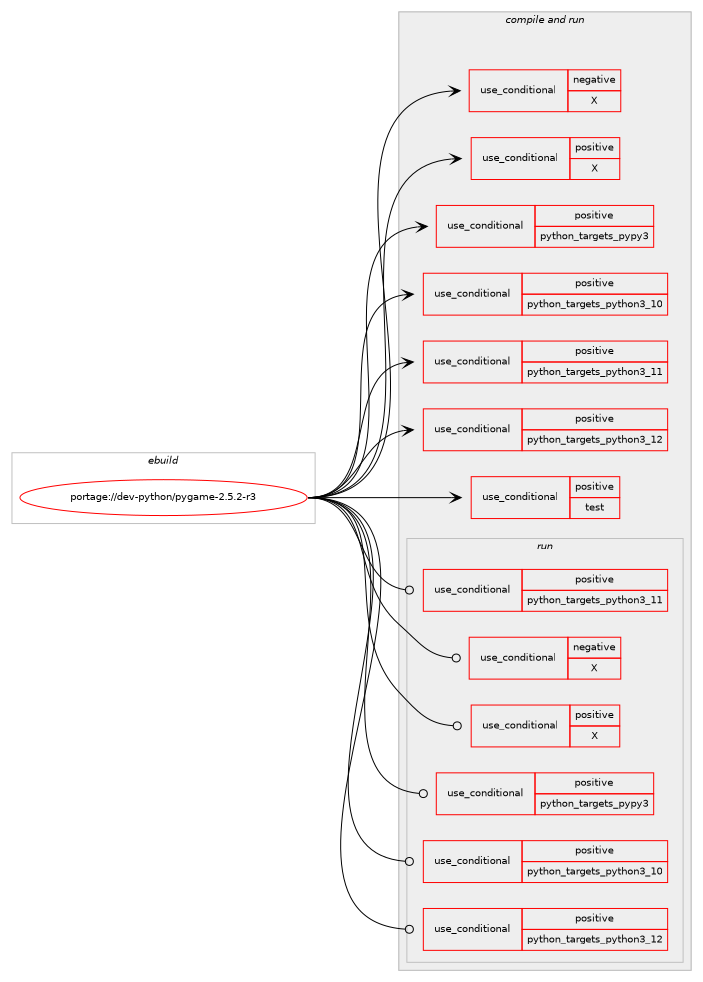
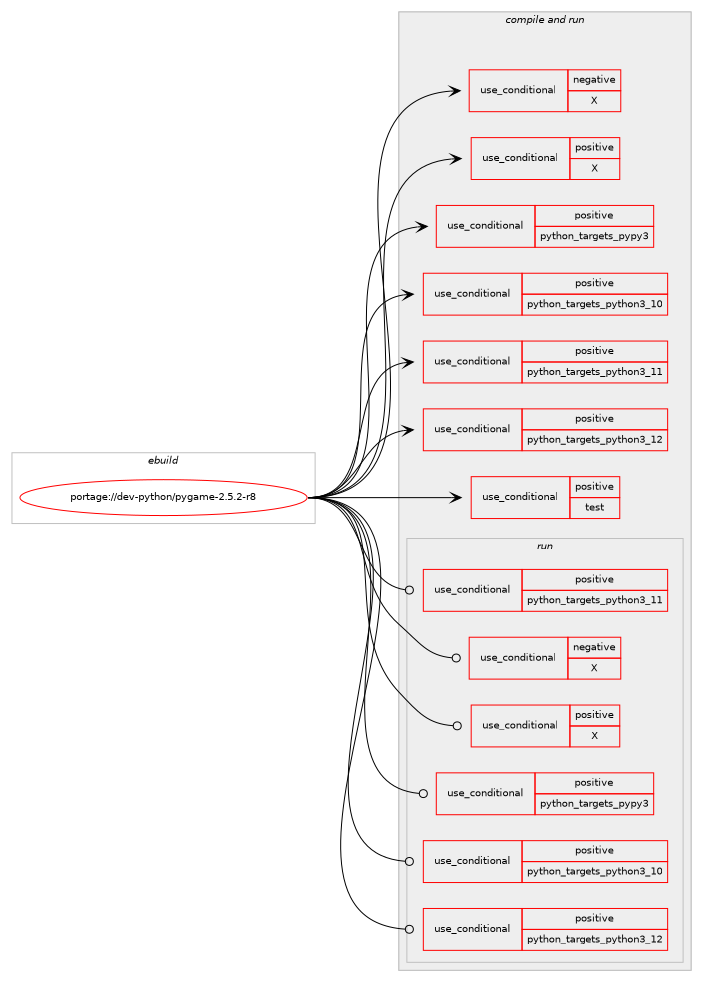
(164, 498) -> (164, 498)
